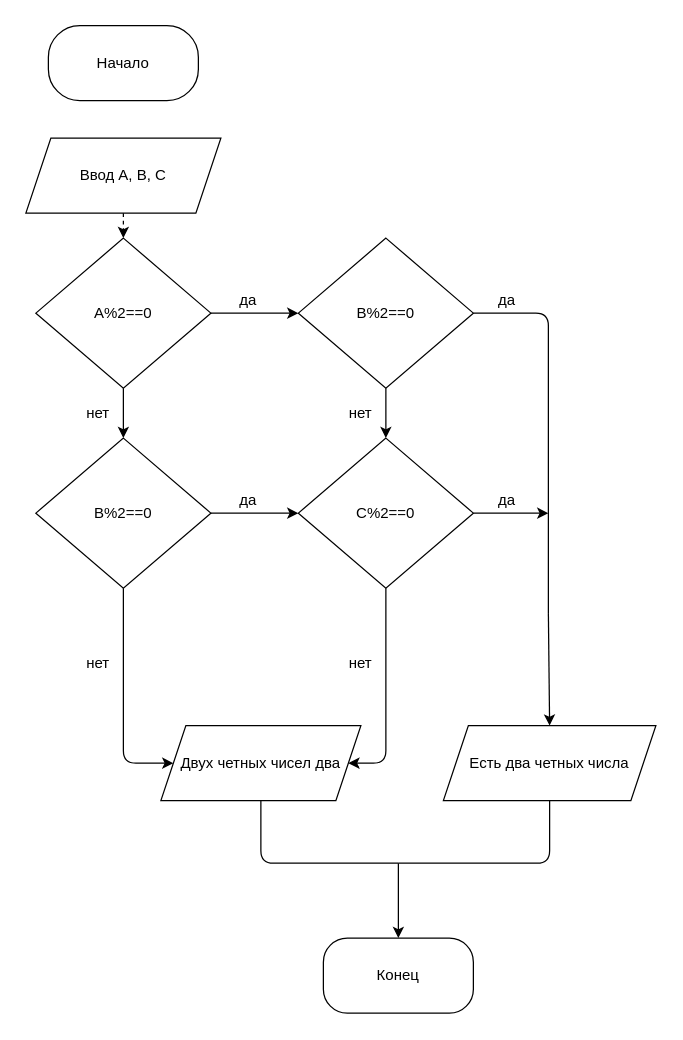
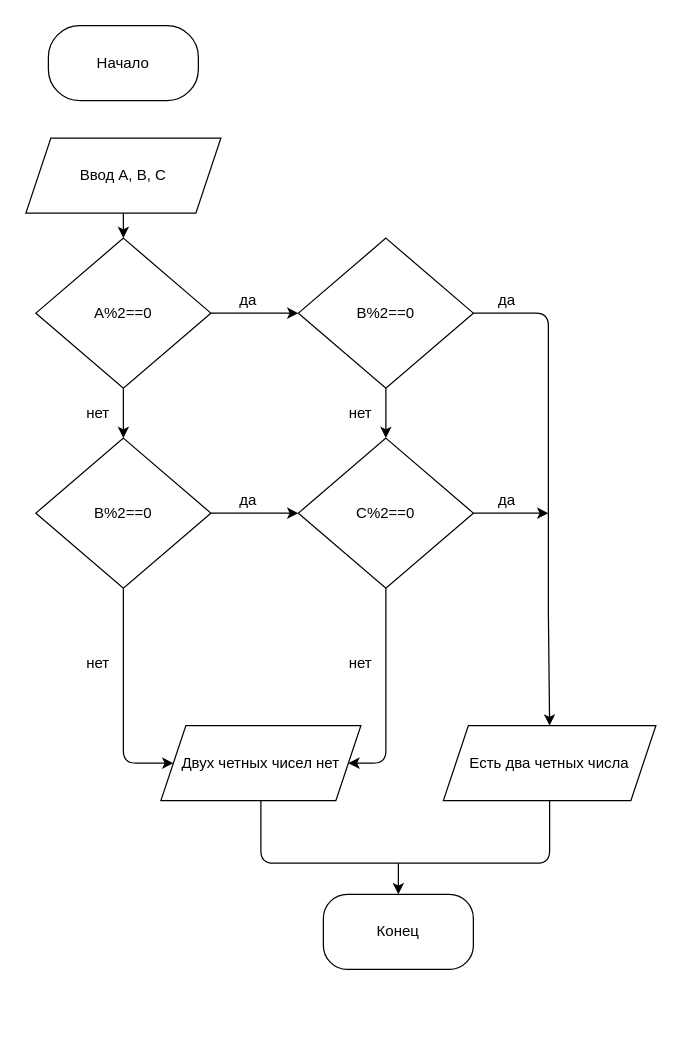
(123, 222) -> (123, 222)
(261, 763) -> (261, 763)
(398, 976) -> (398, 932)
